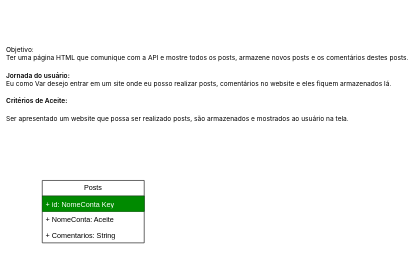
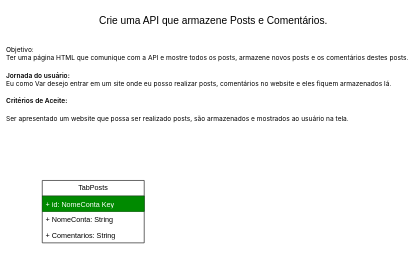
none -> (213, 21)
(93, 188) -> (93, 188)
(80, 220) -> (80, 220)
